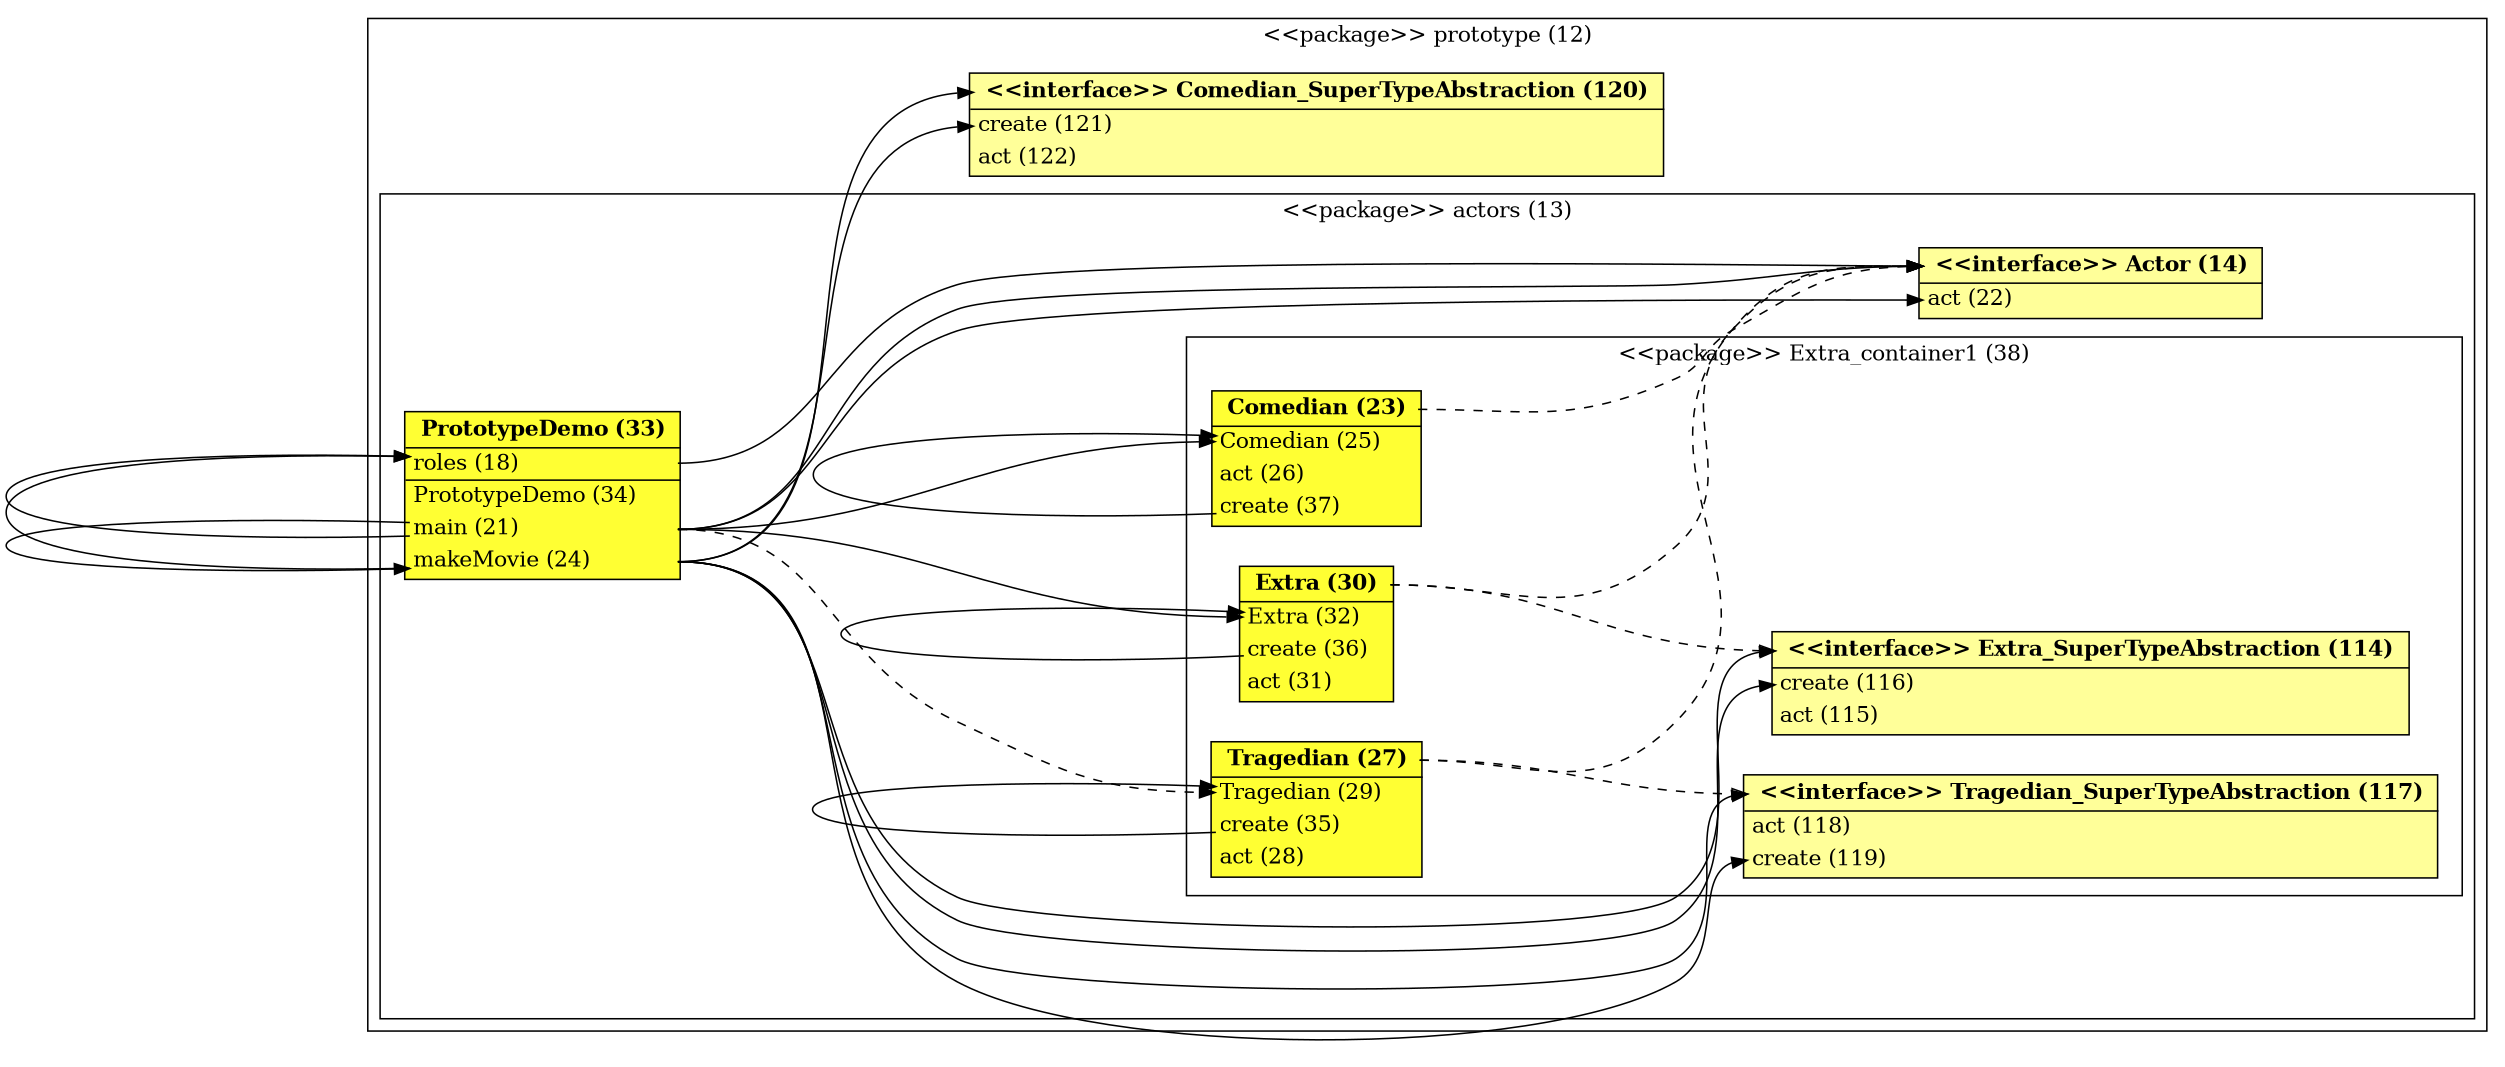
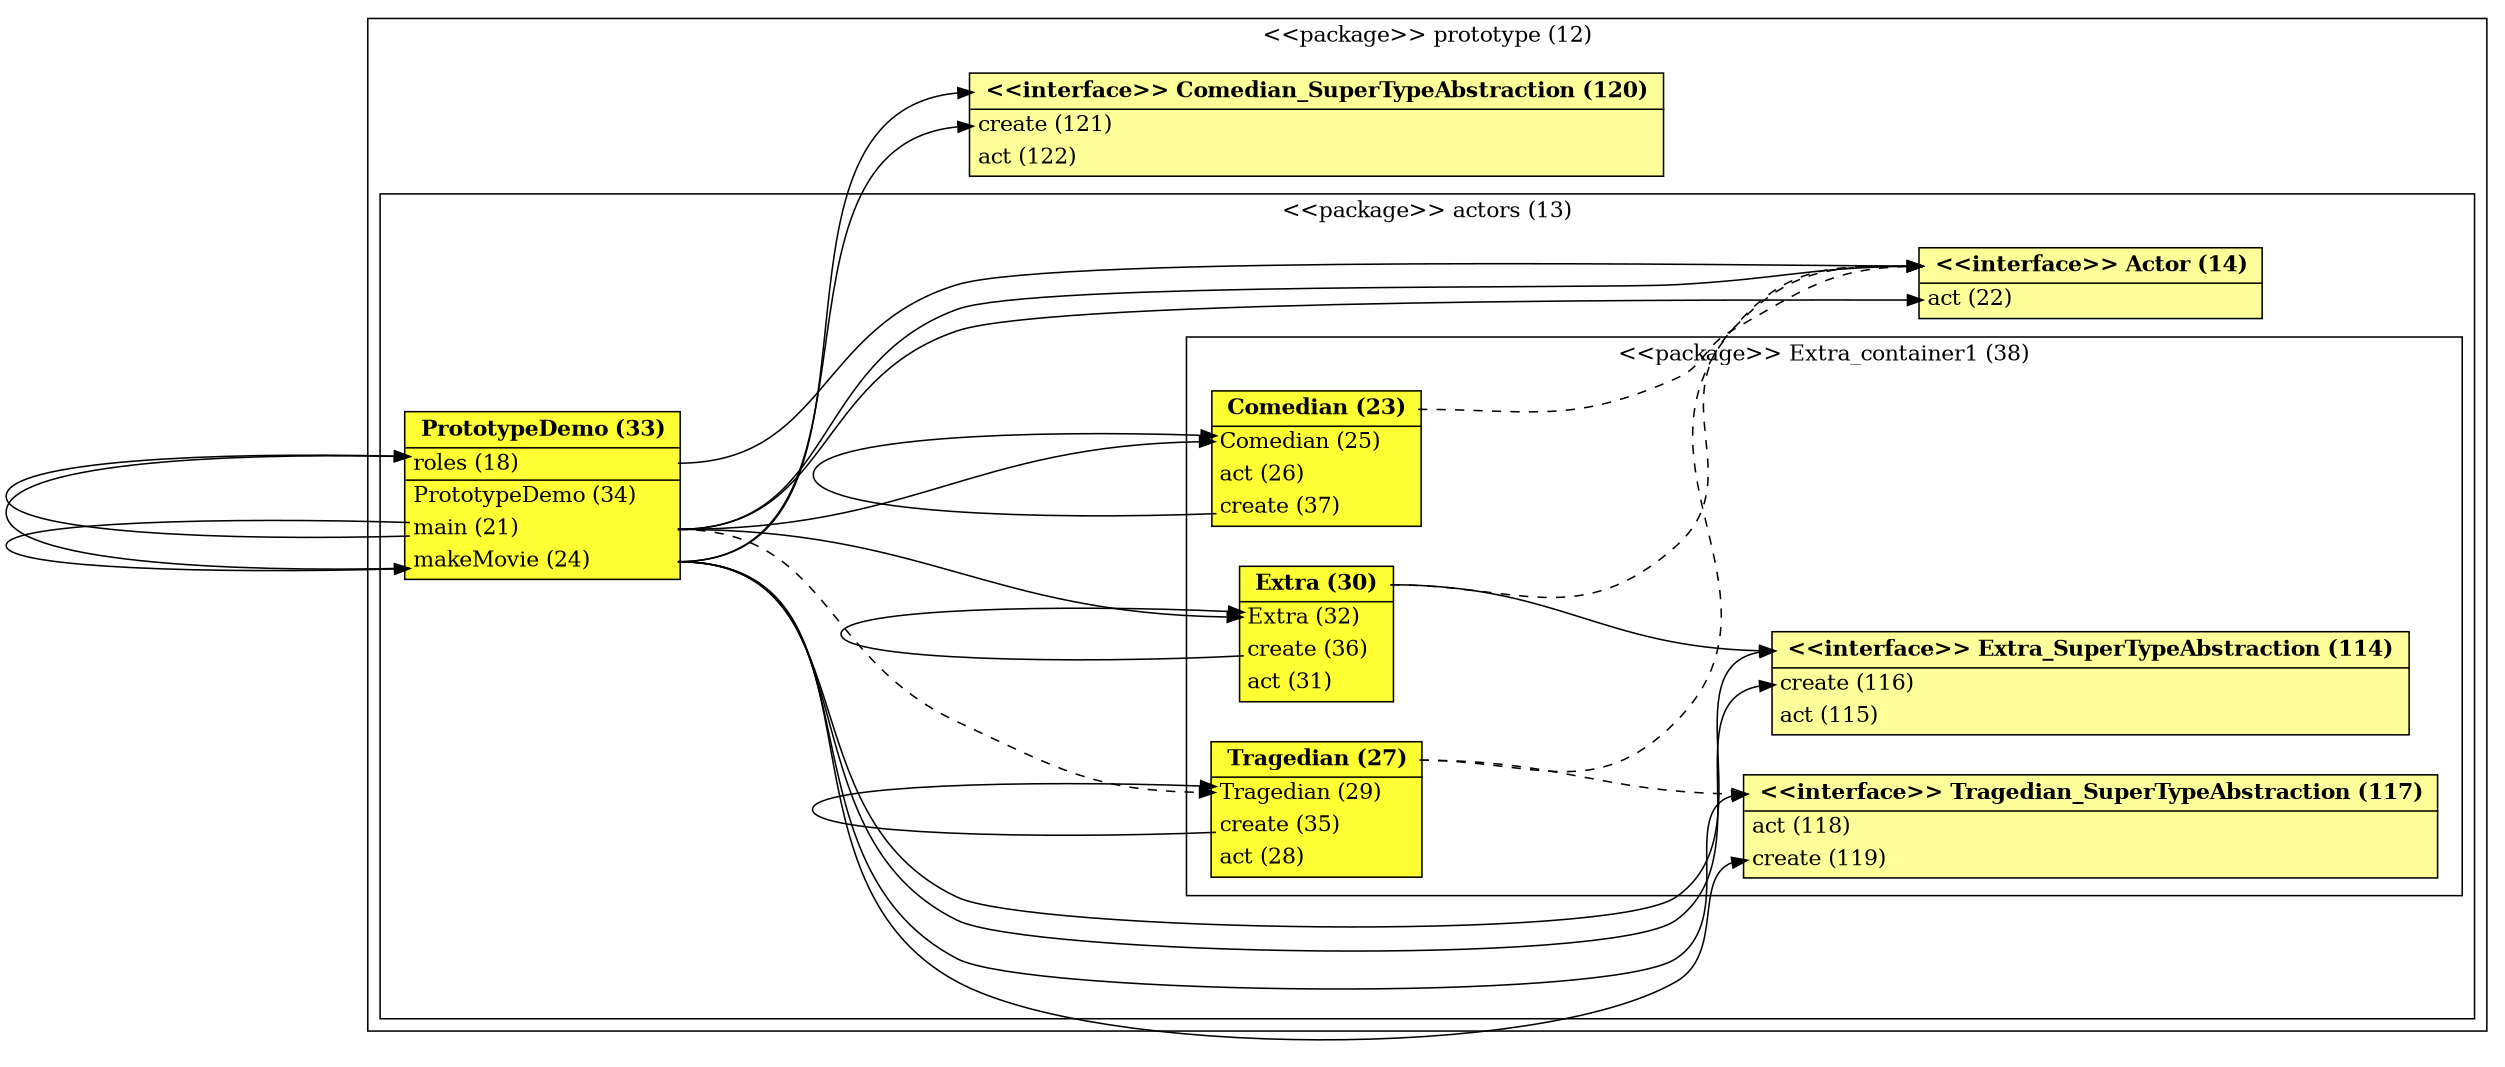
(1575, 616) -> (1575, 616)
